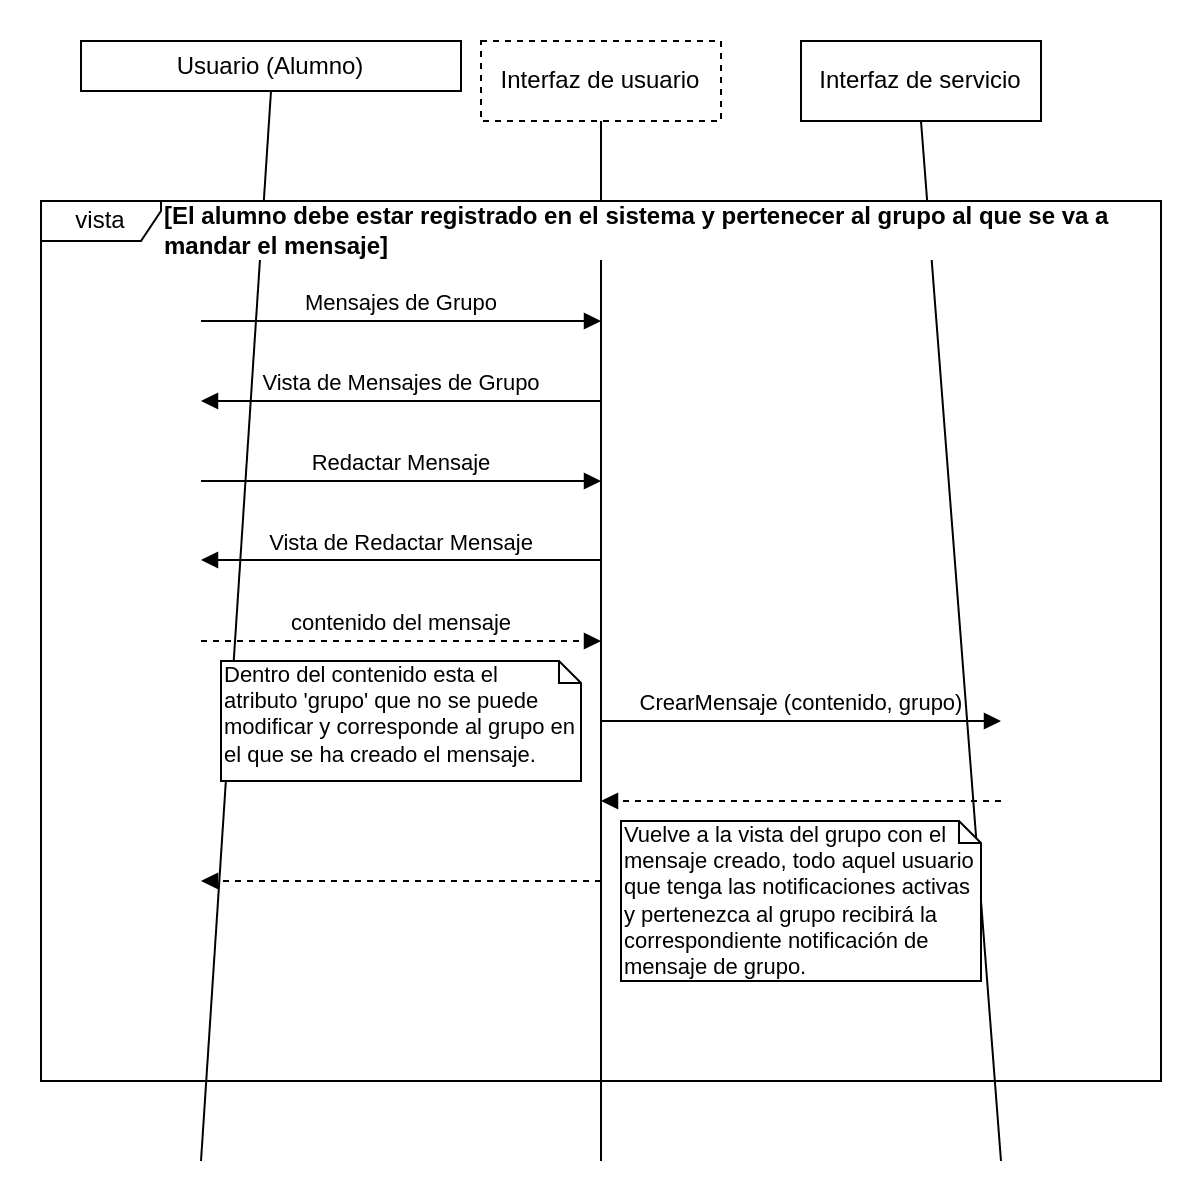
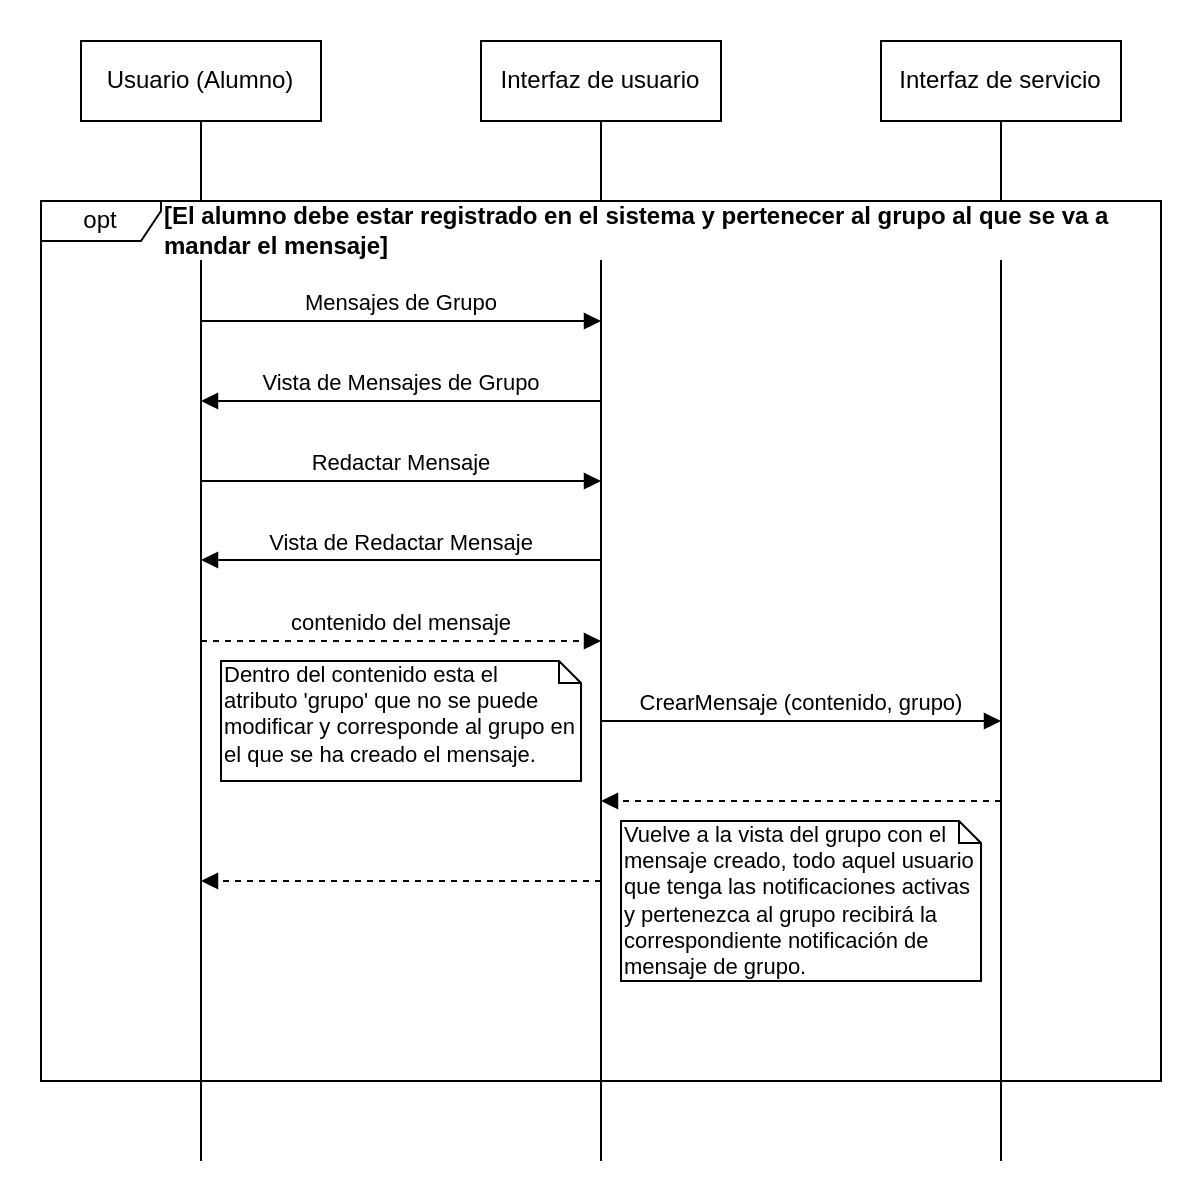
(271, 66) -> (201, 81)
(601, 81) -> (601, 81)
(921, 81) -> (1001, 81)
(101, 221) -> (101, 221)
